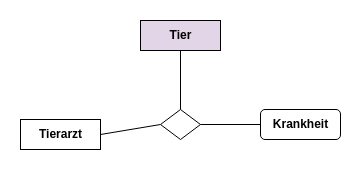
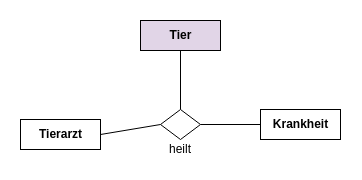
(301, 125) -> (301, 125)
none -> (181, 149)
